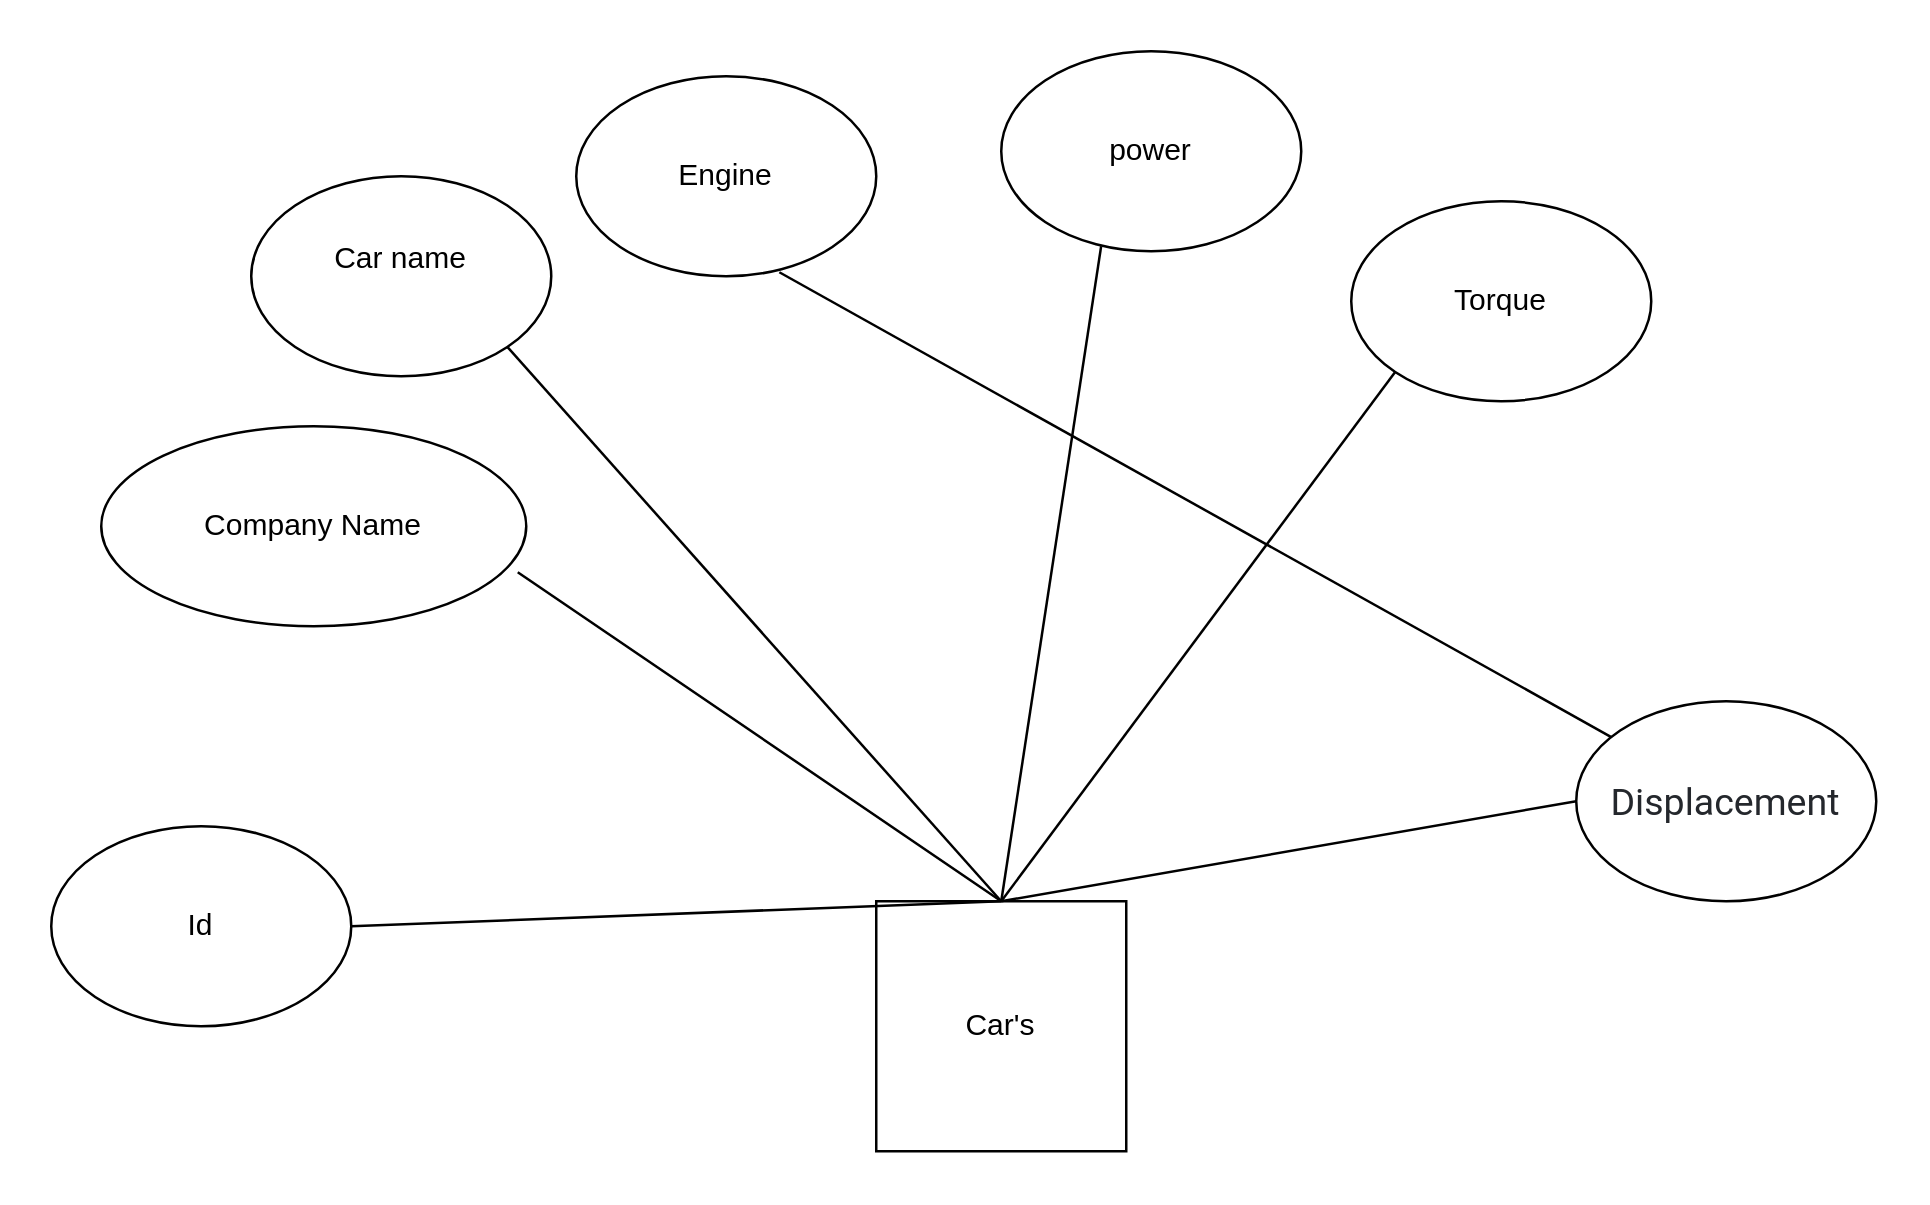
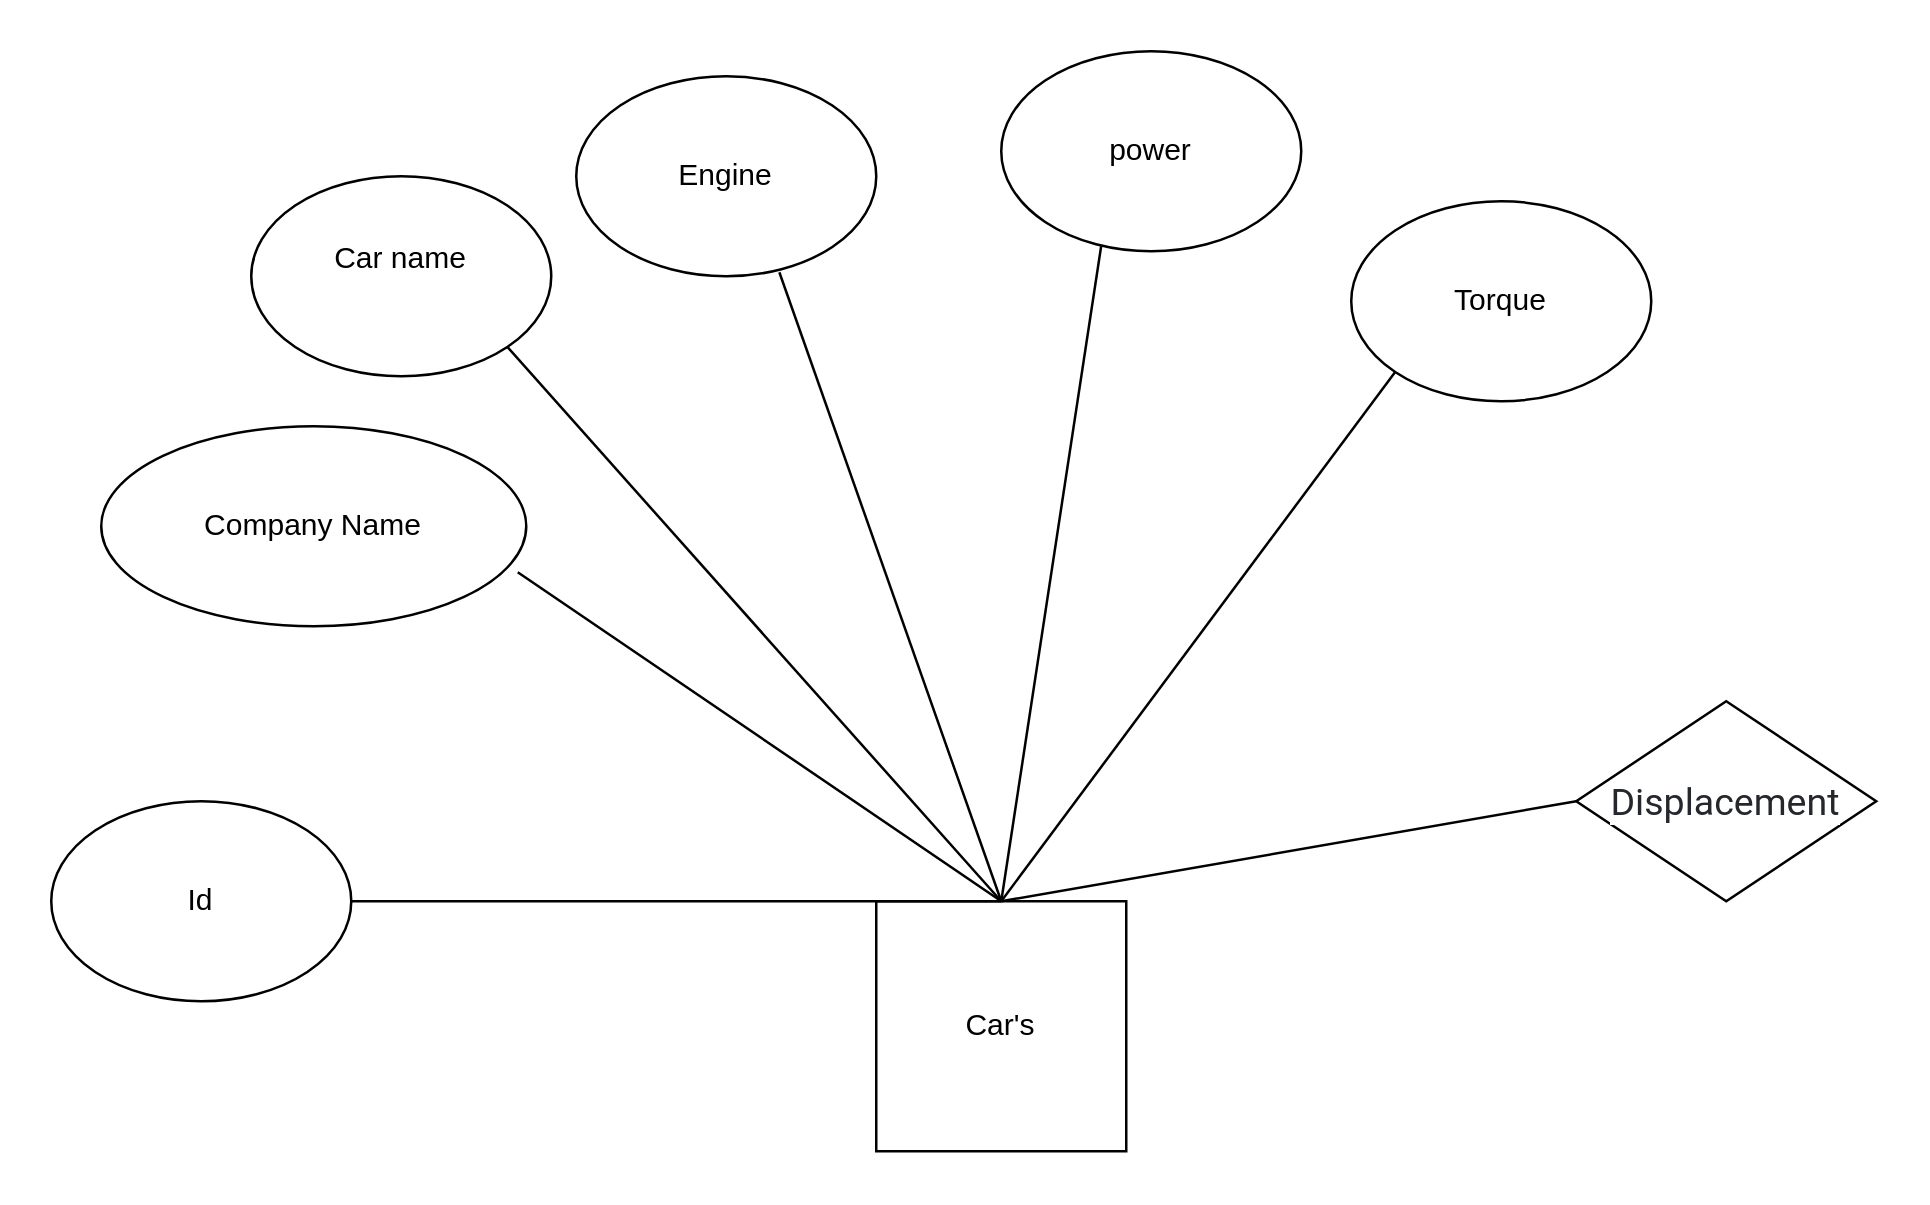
(1344, 588) -> (888, 581)
(1726, 801) -> (1726, 801)
(201, 926) -> (201, 901)
